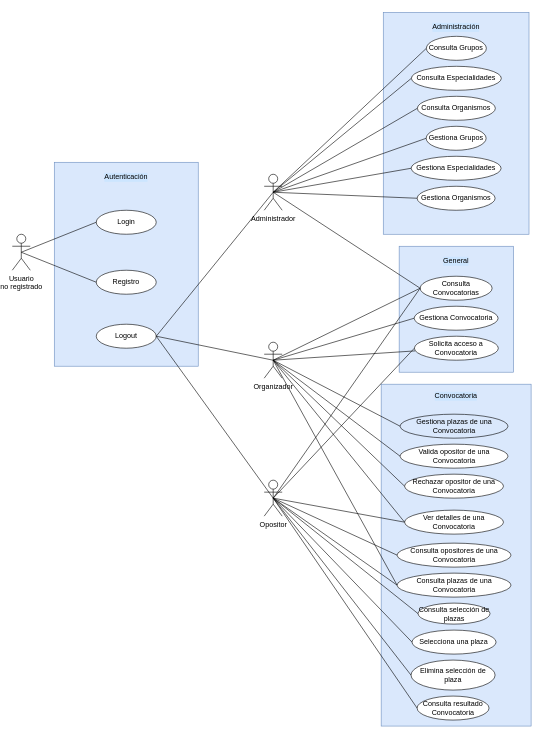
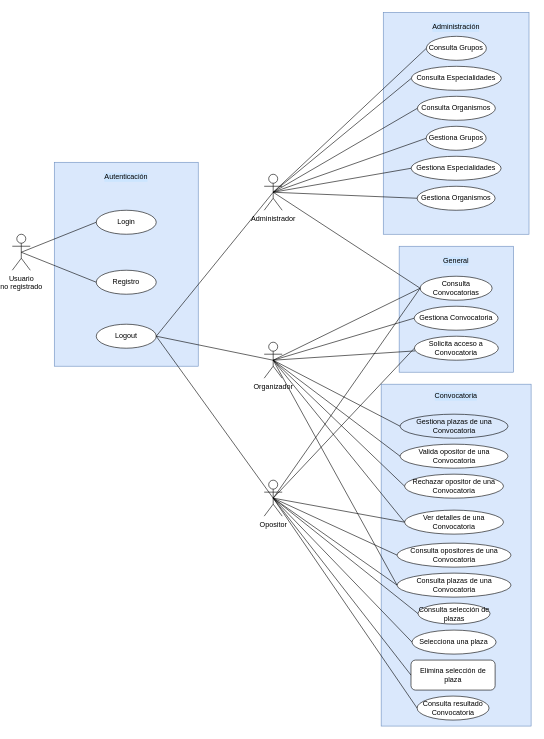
(453, 675) -> (453, 675)
